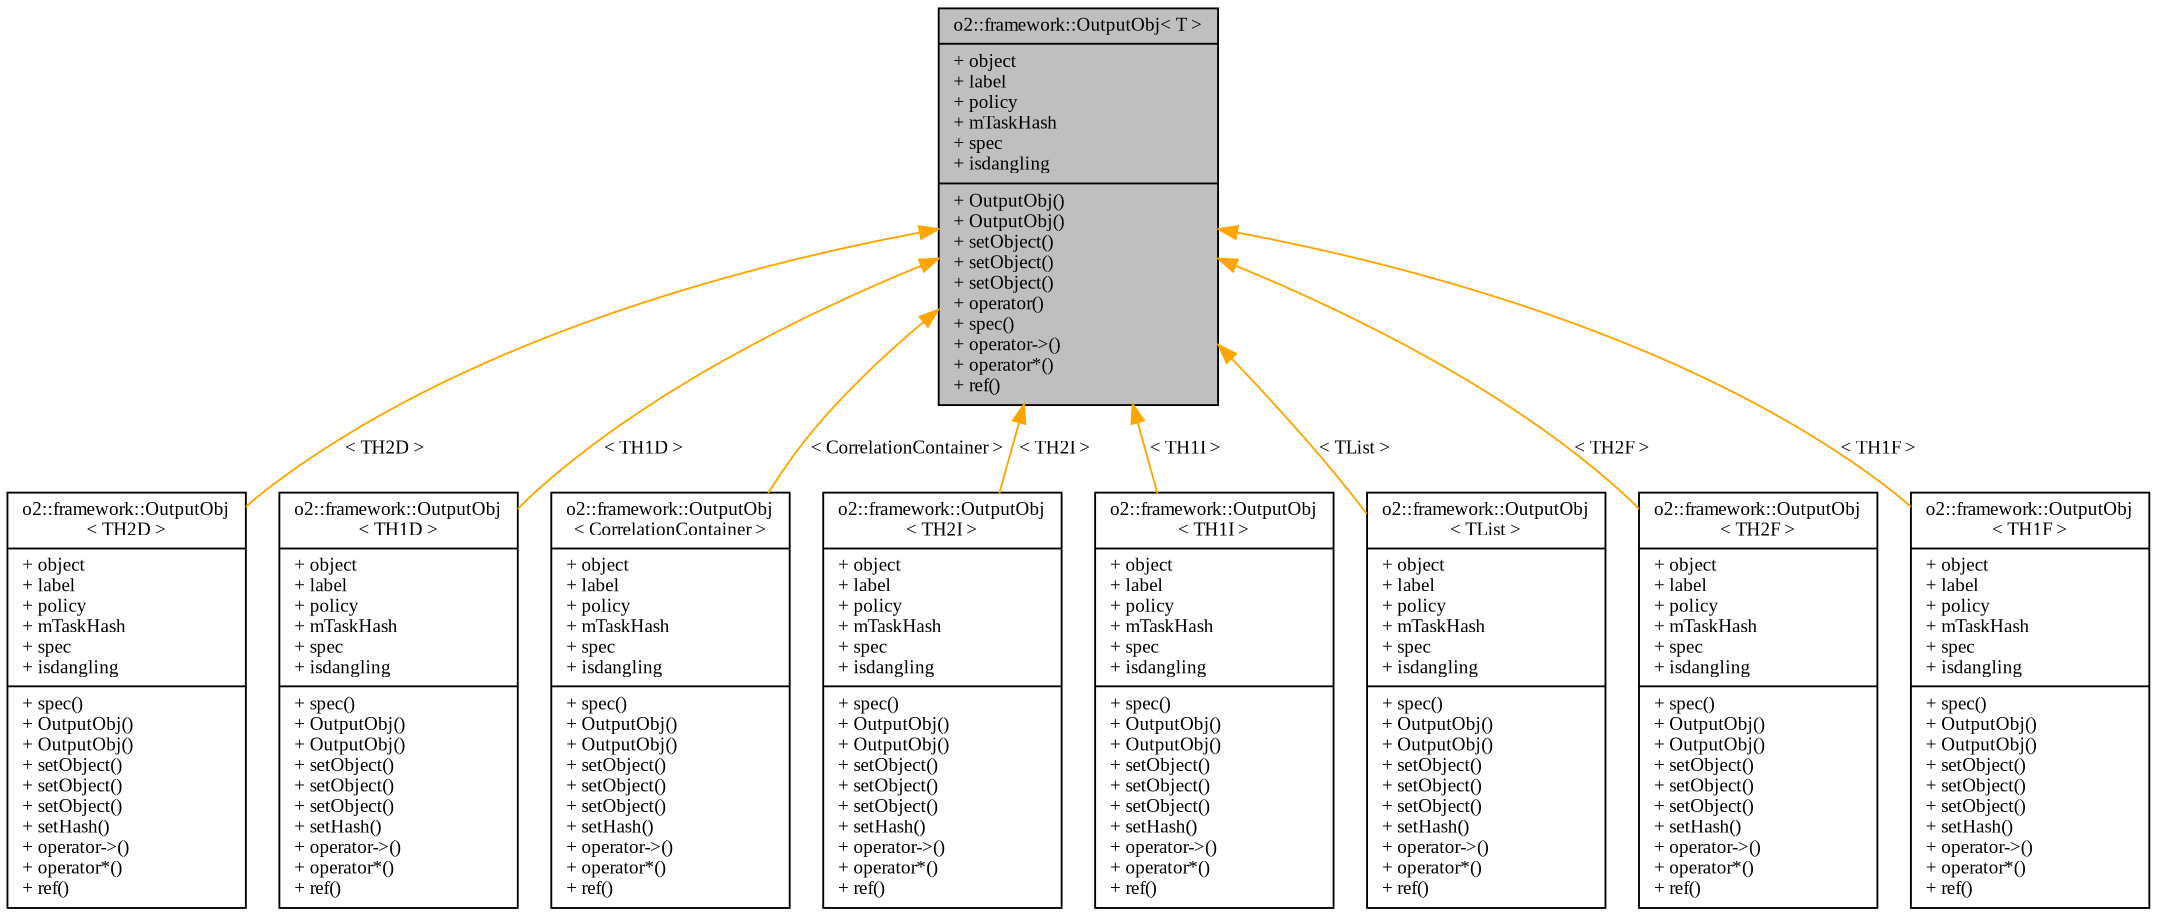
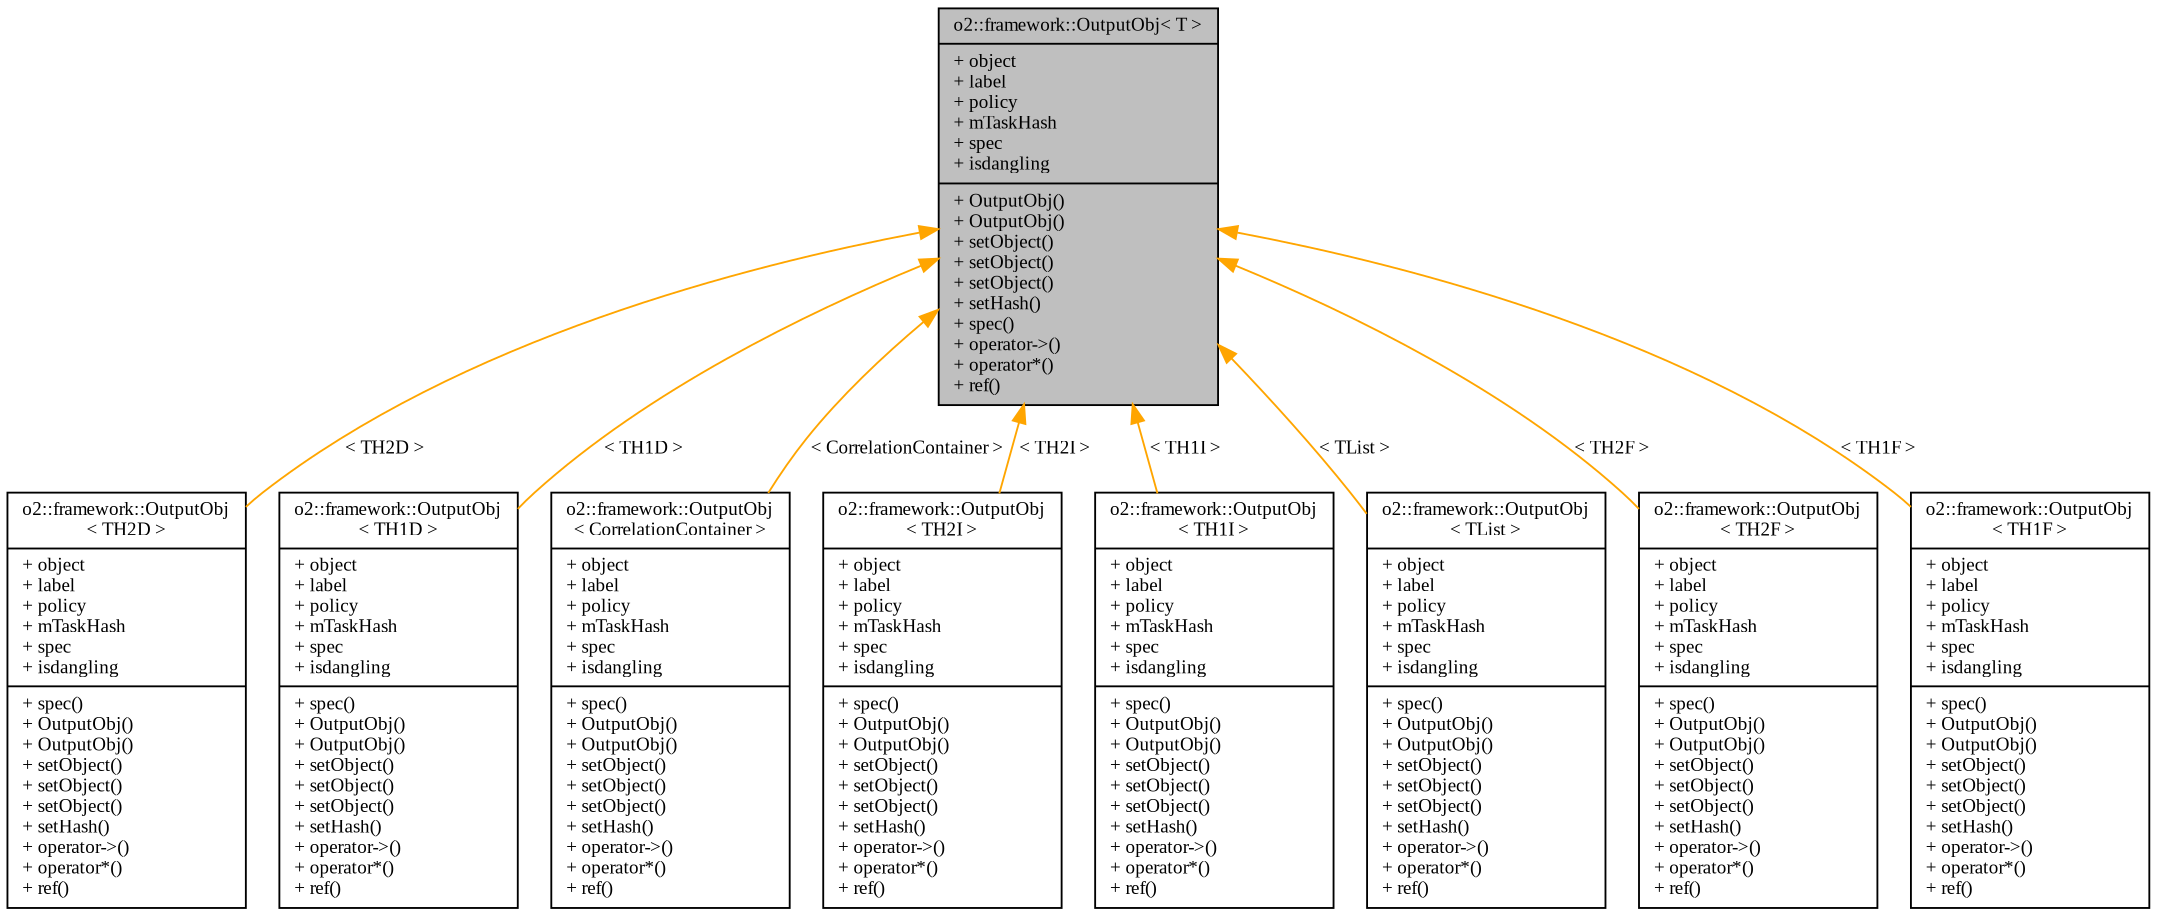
(999, 304) -> (997, 304)
